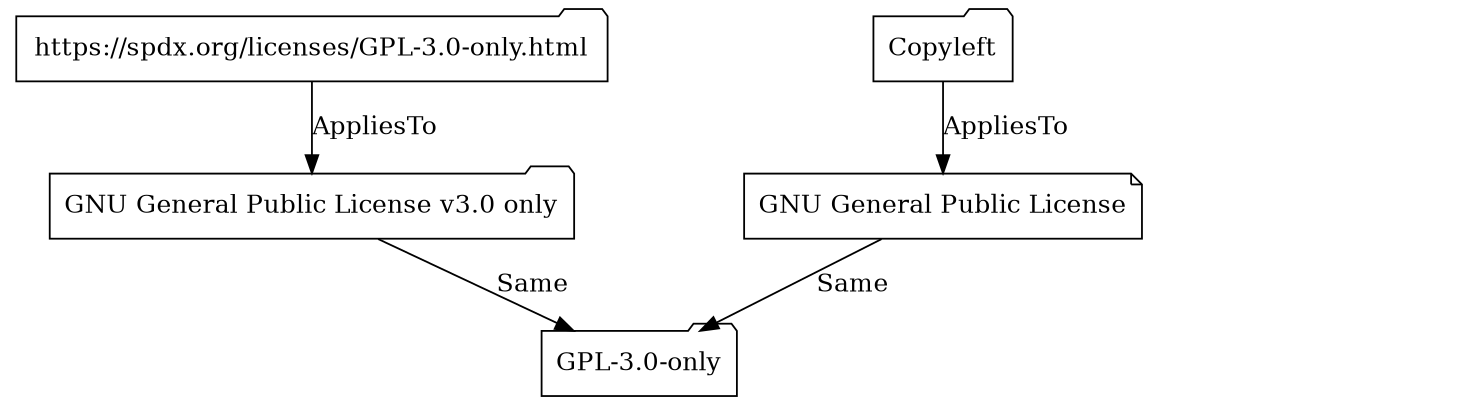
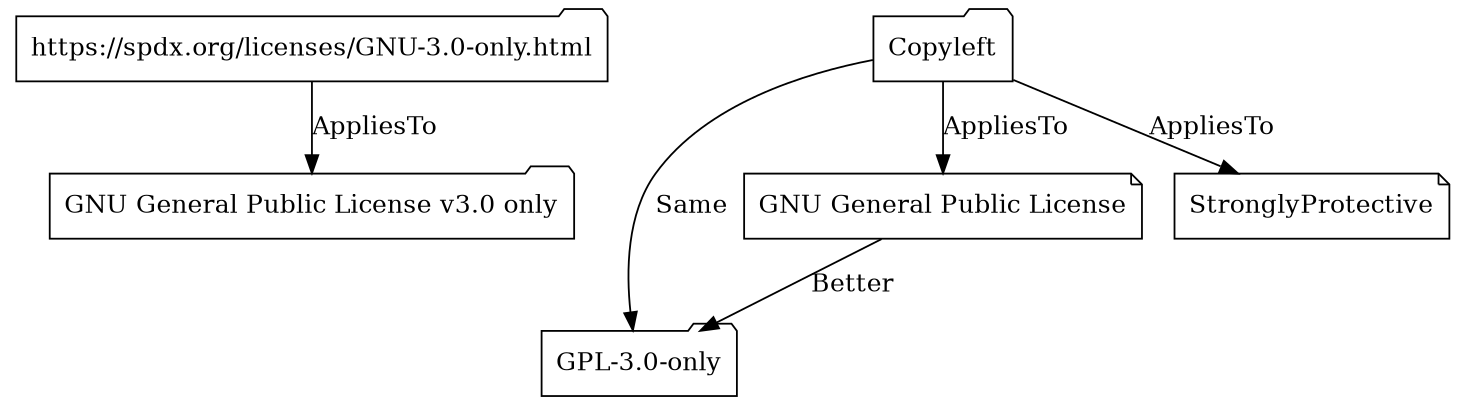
(312, 49) -> (312, 49)
none -> (1312, 206)
(468, 281) -> (693, 135)
(853, 285) -> (853, 285)
